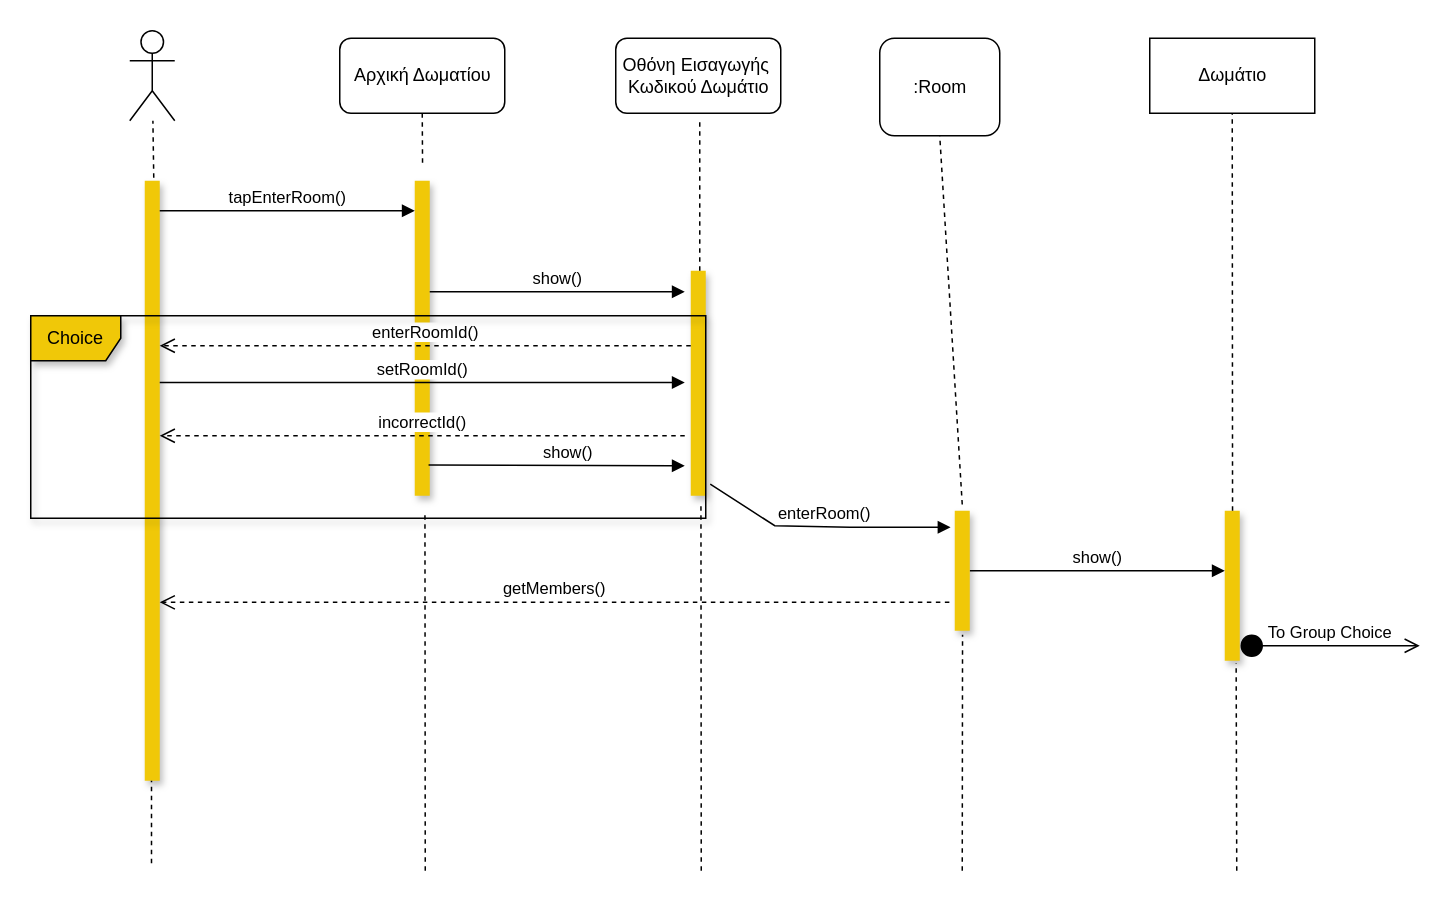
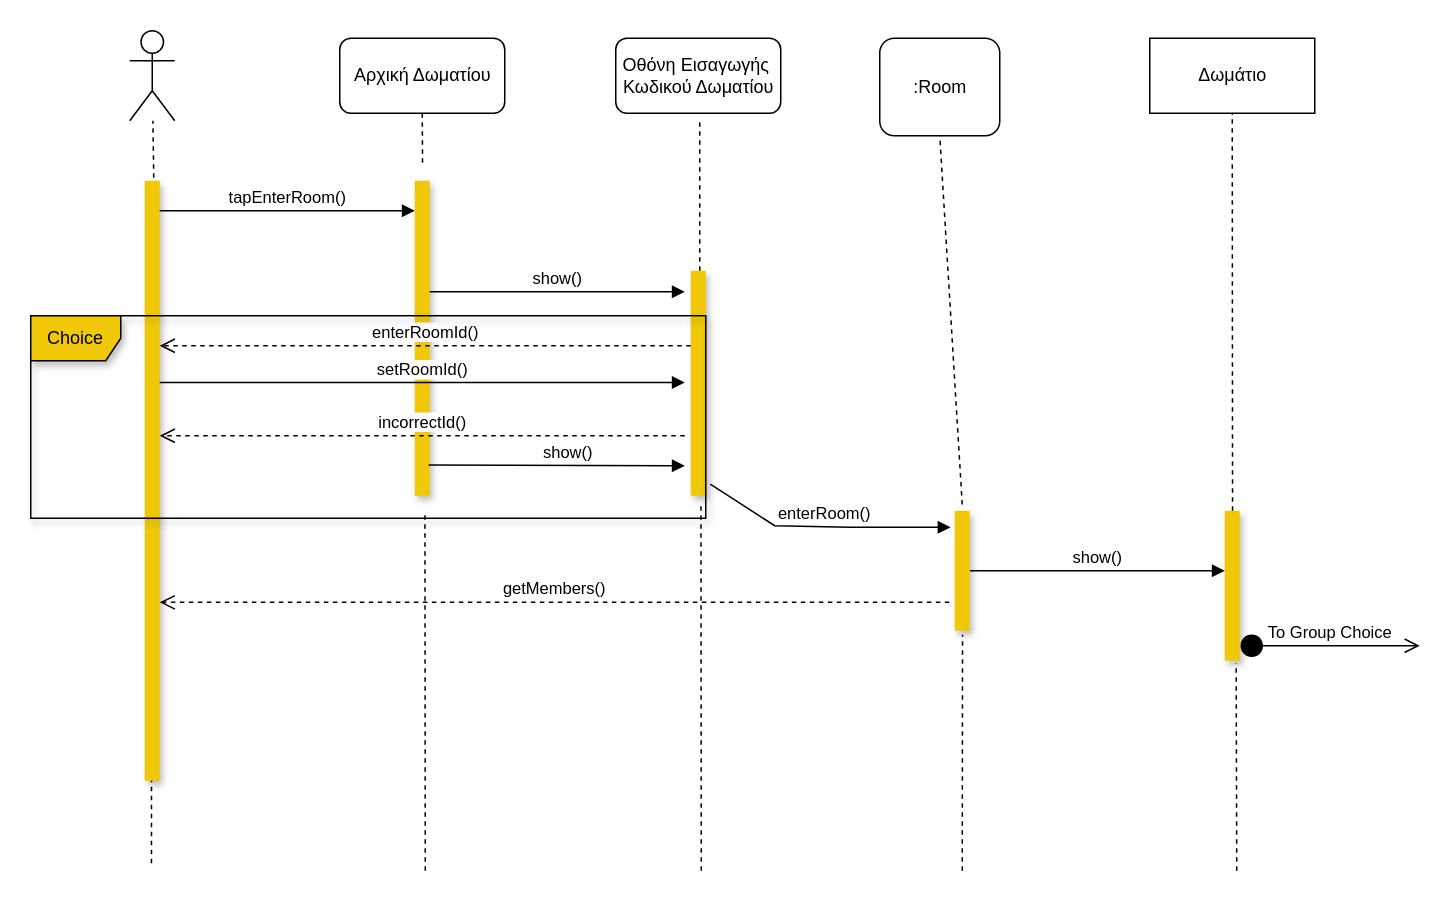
(699, 76) -> (699, 76)
